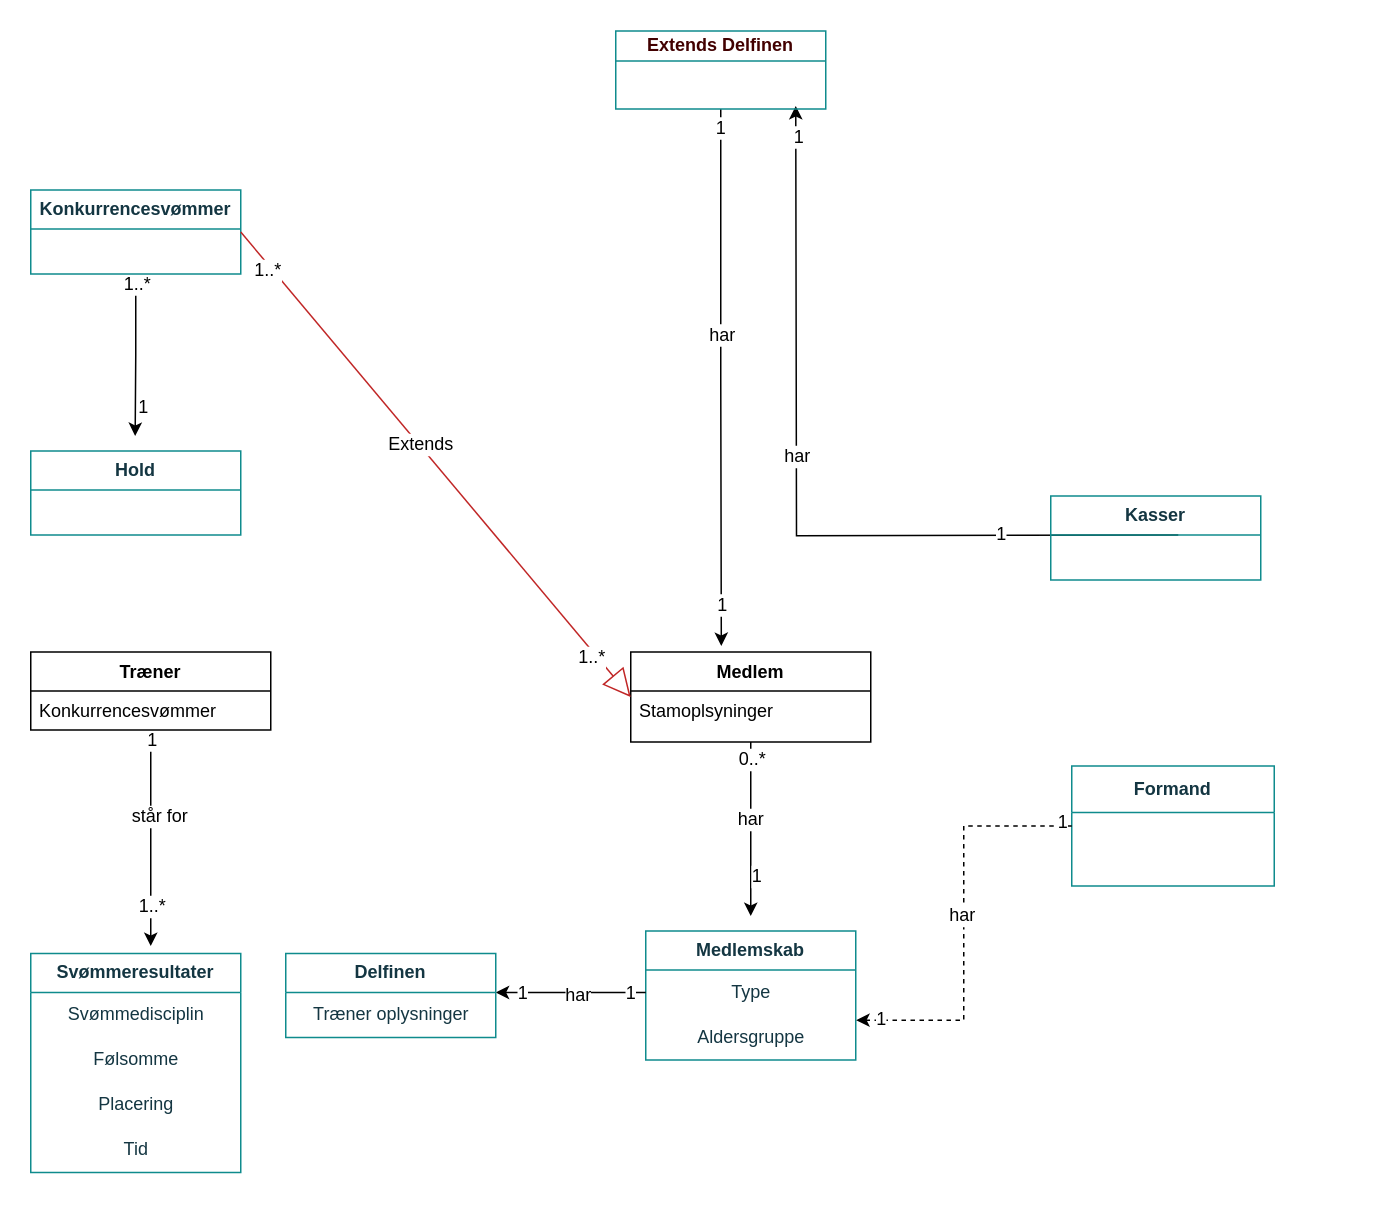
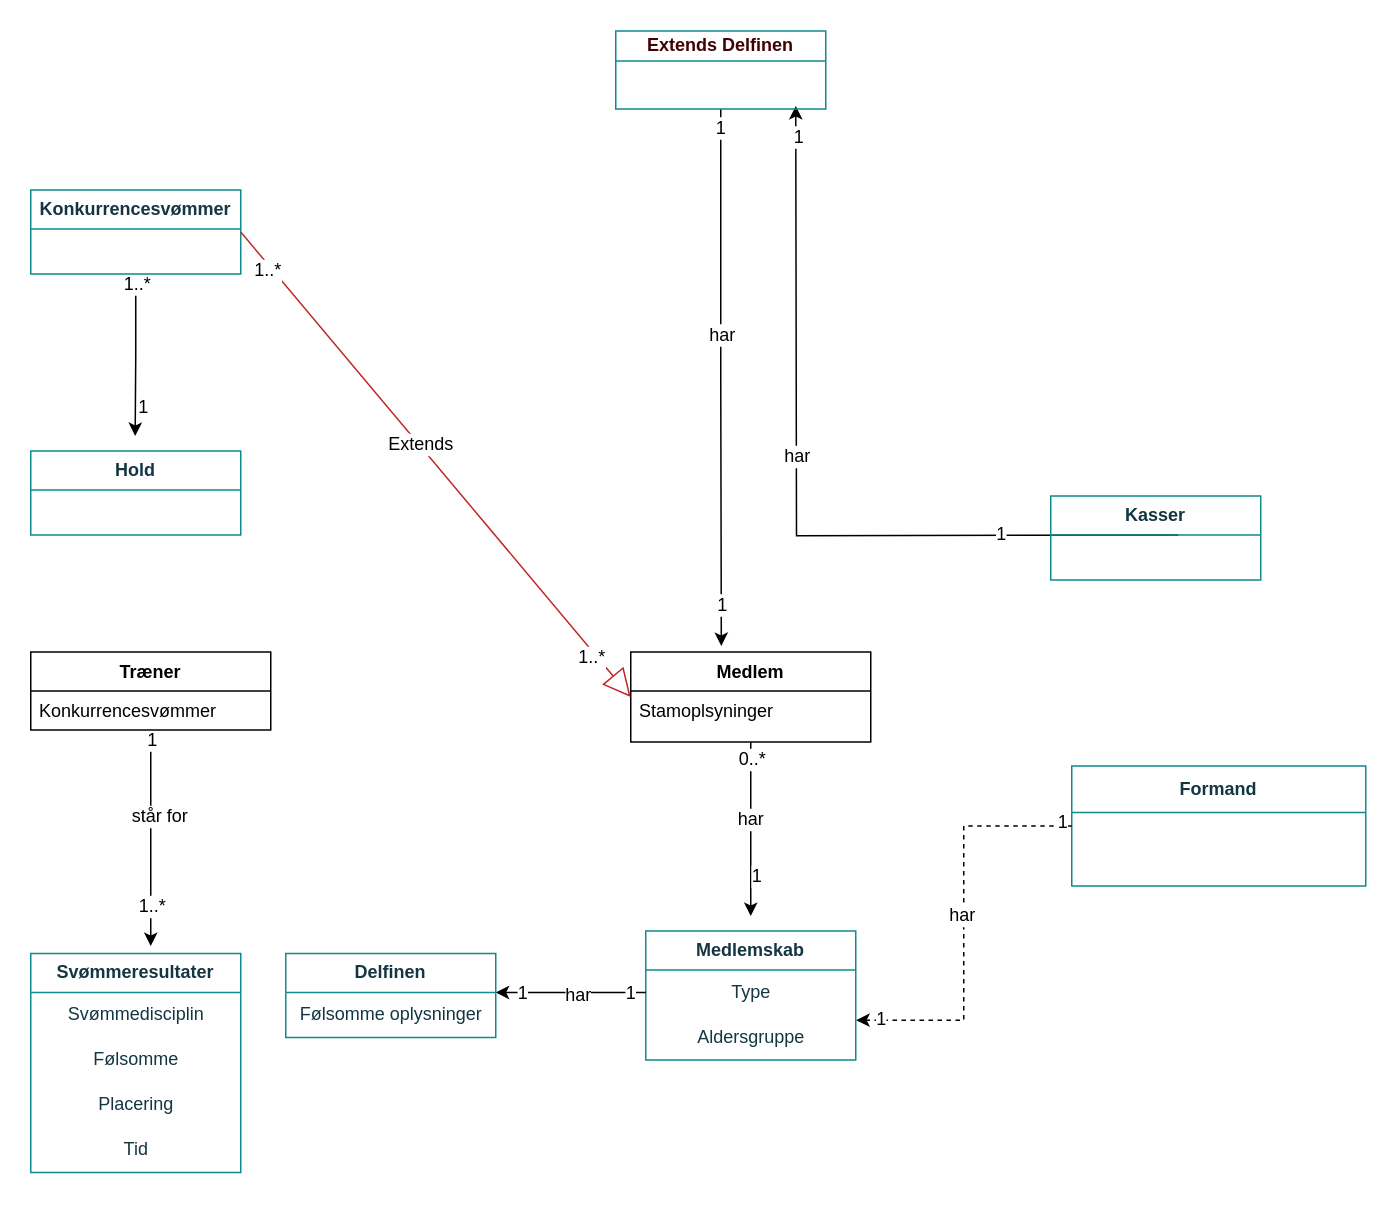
(1173, 826) -> (1219, 826)
(392, 1015) -> (392, 1015)
